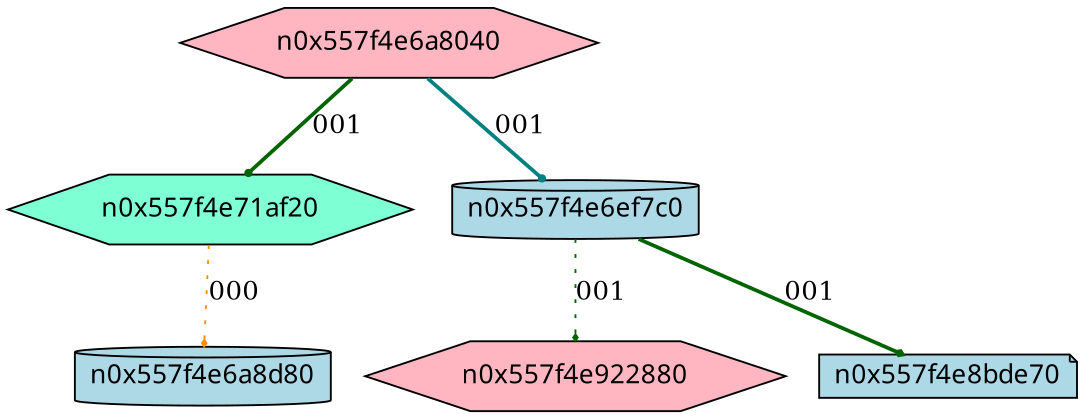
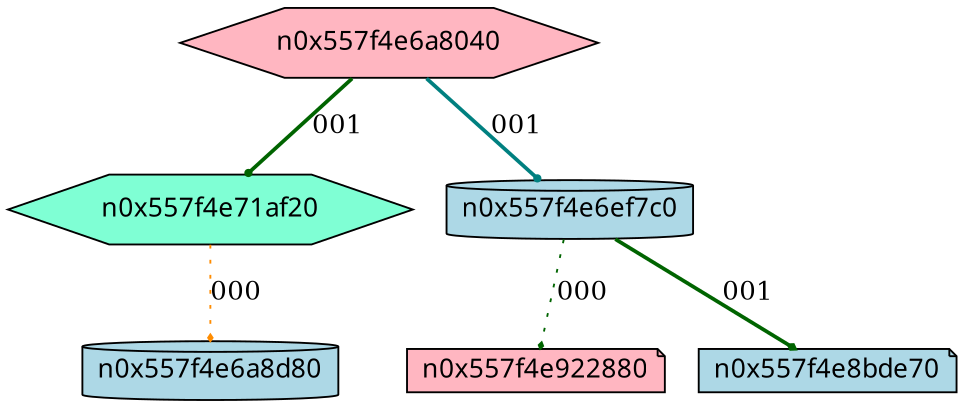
(602, 293) -> (583, 293)
(575, 376) -> (536, 371)
